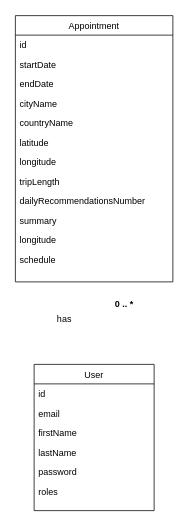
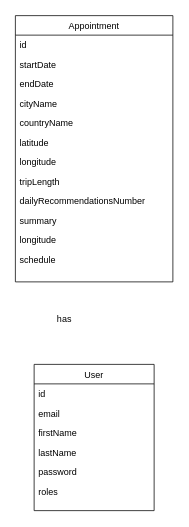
(124, 304) -> none
